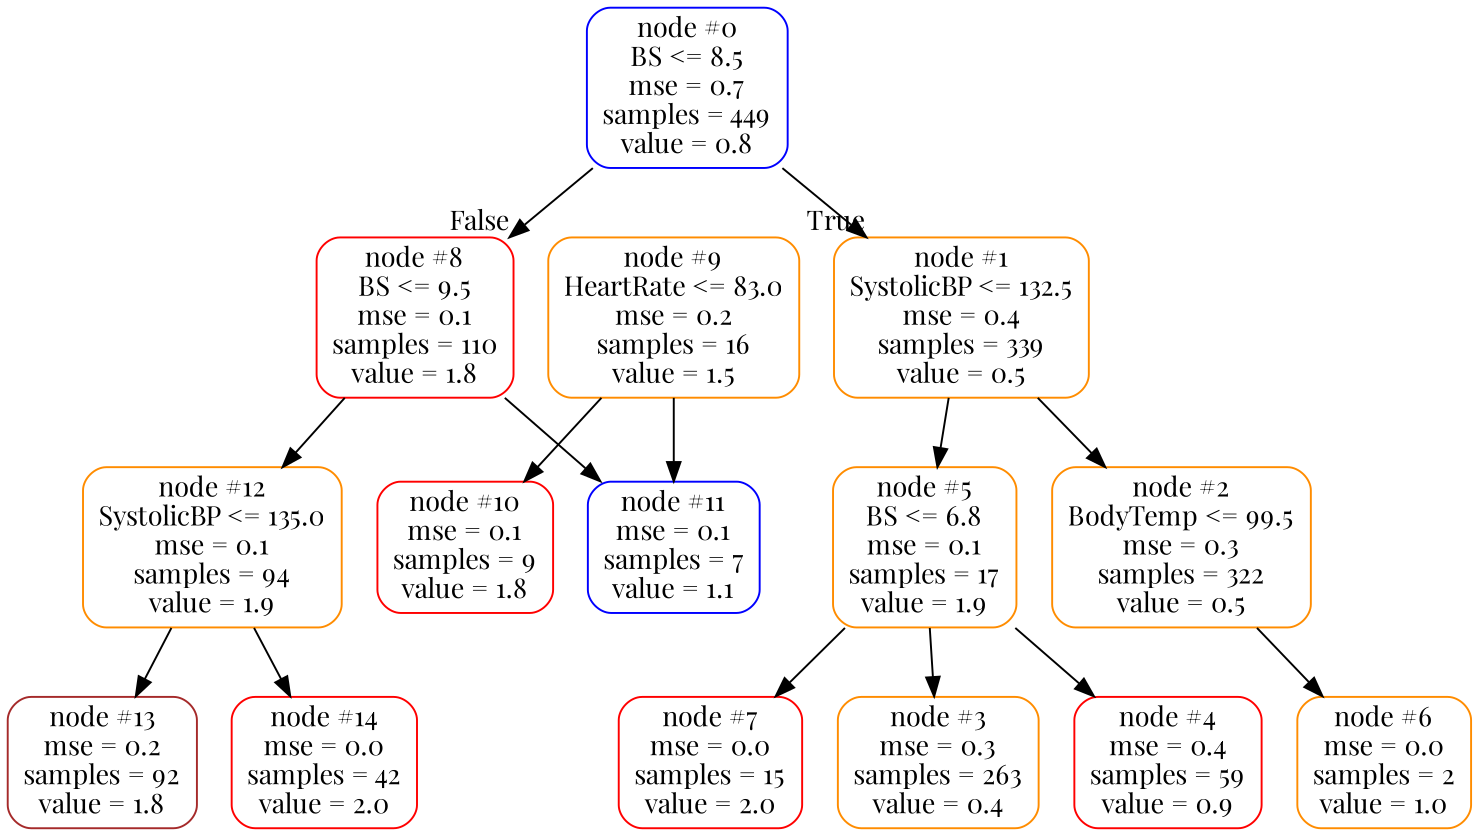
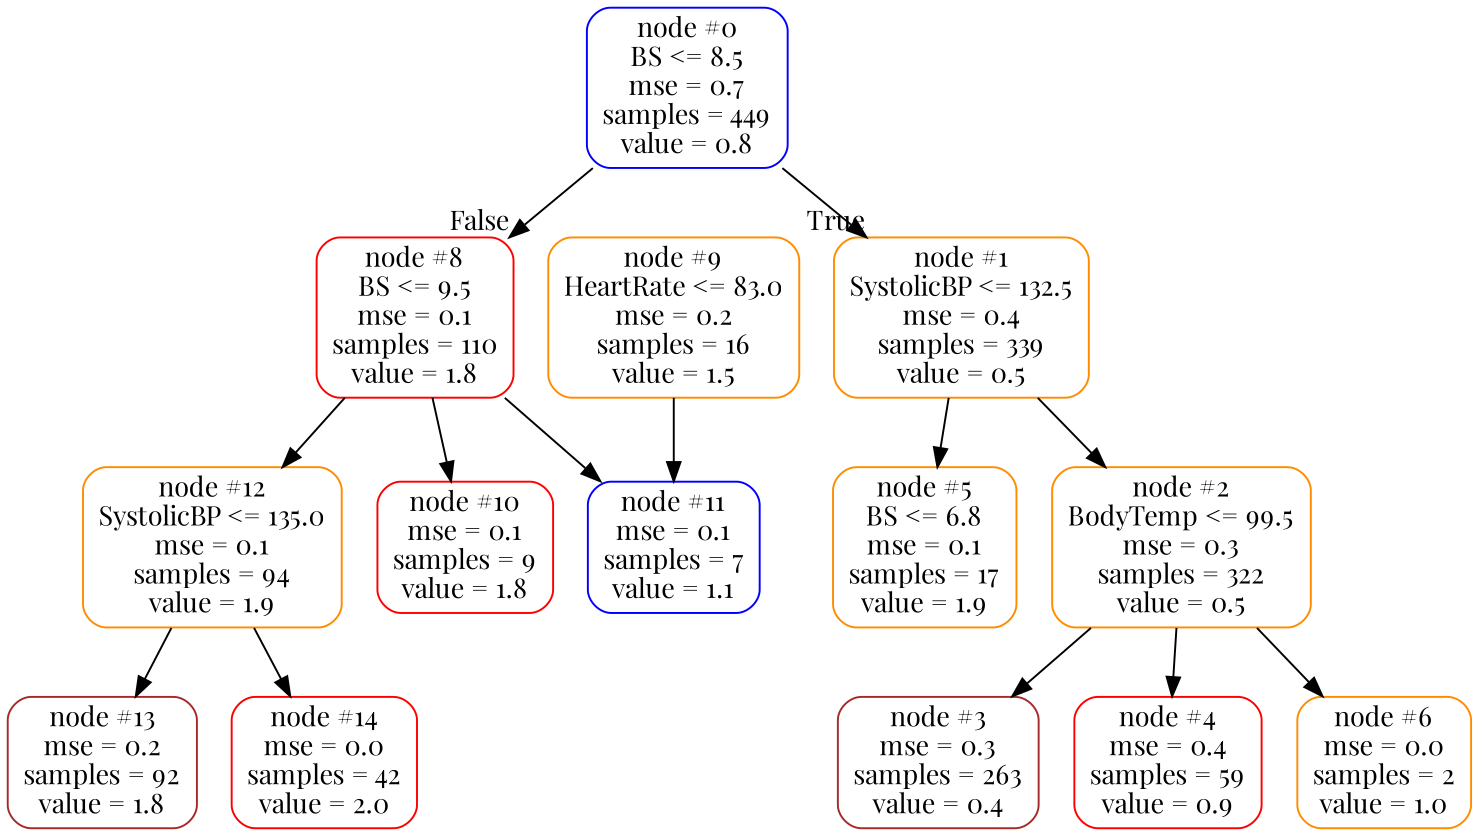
(570, 432) -> (440, 430)
(931, 653) -> (1059, 656)
(1047, 656) -> (1175, 653)
(710, 763) -> none
(938, 763) -> (938, 763)
